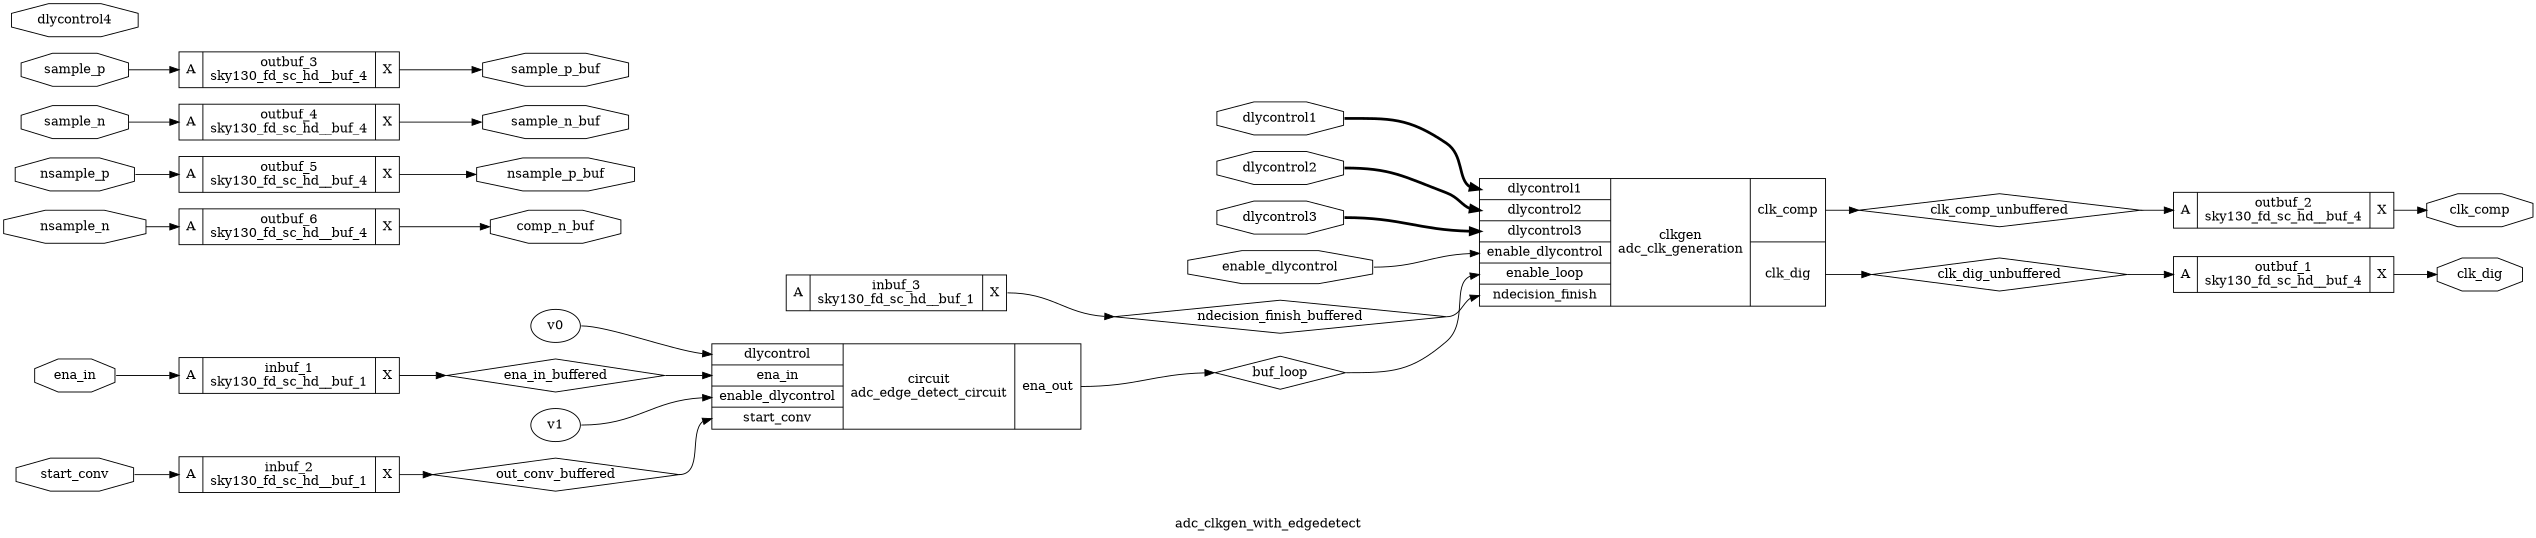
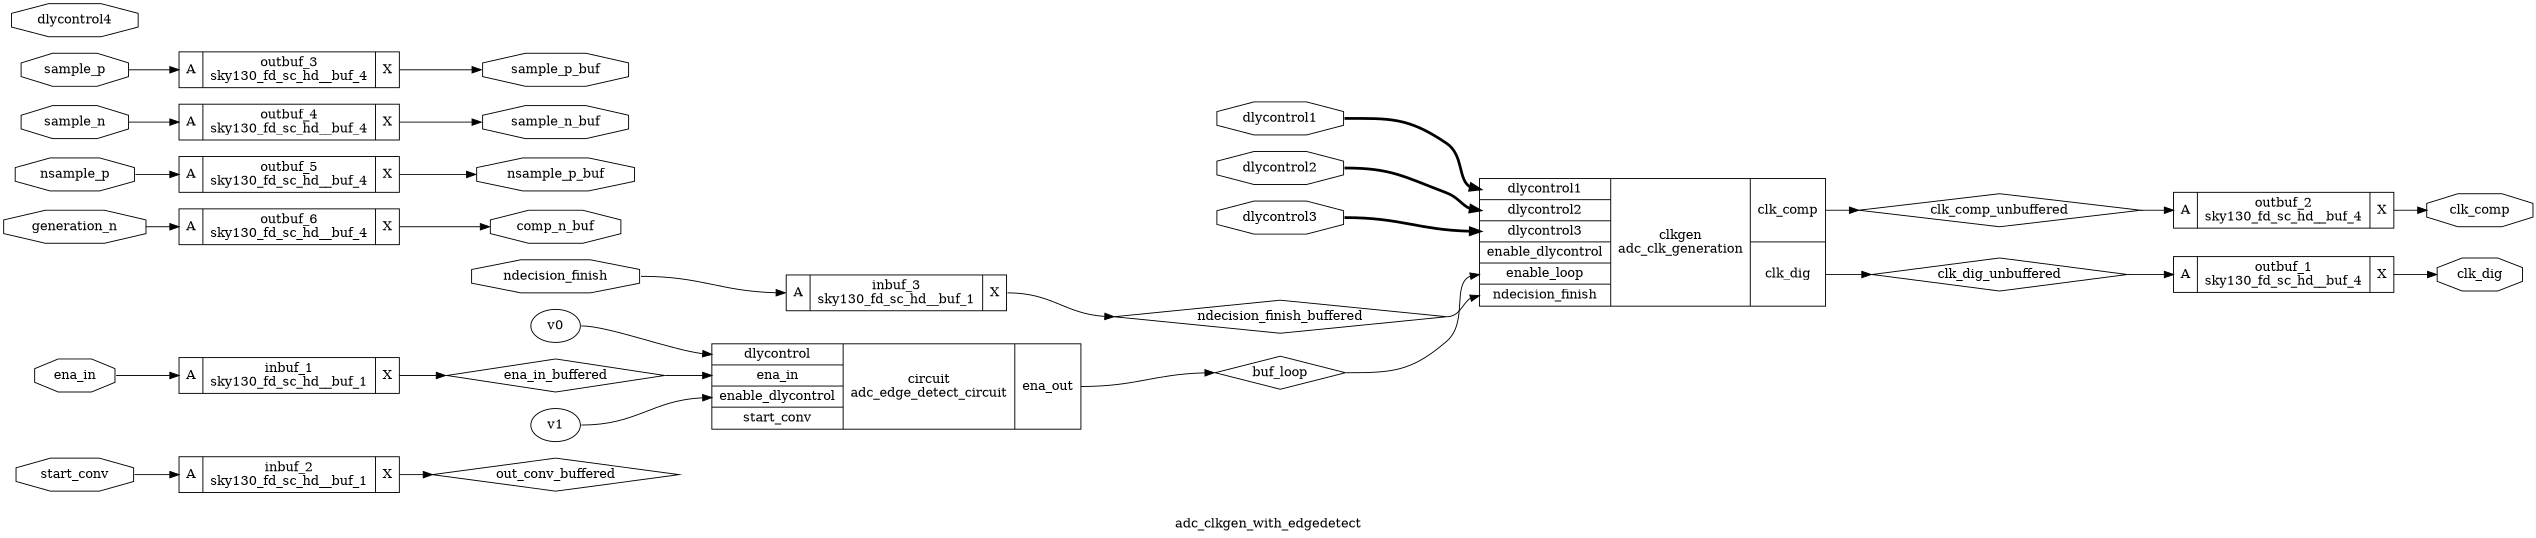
(75, 227) -> (75, 227)
(1280, 267) -> none
none -> (556, 276)
(695, 451) -> none
